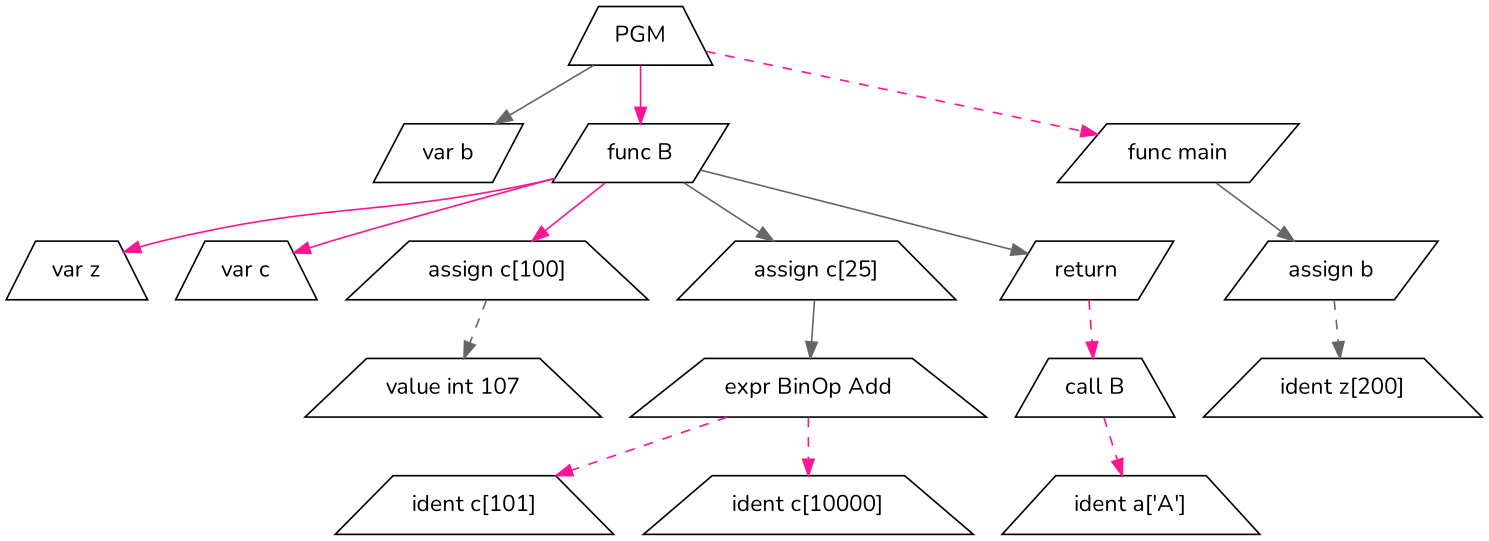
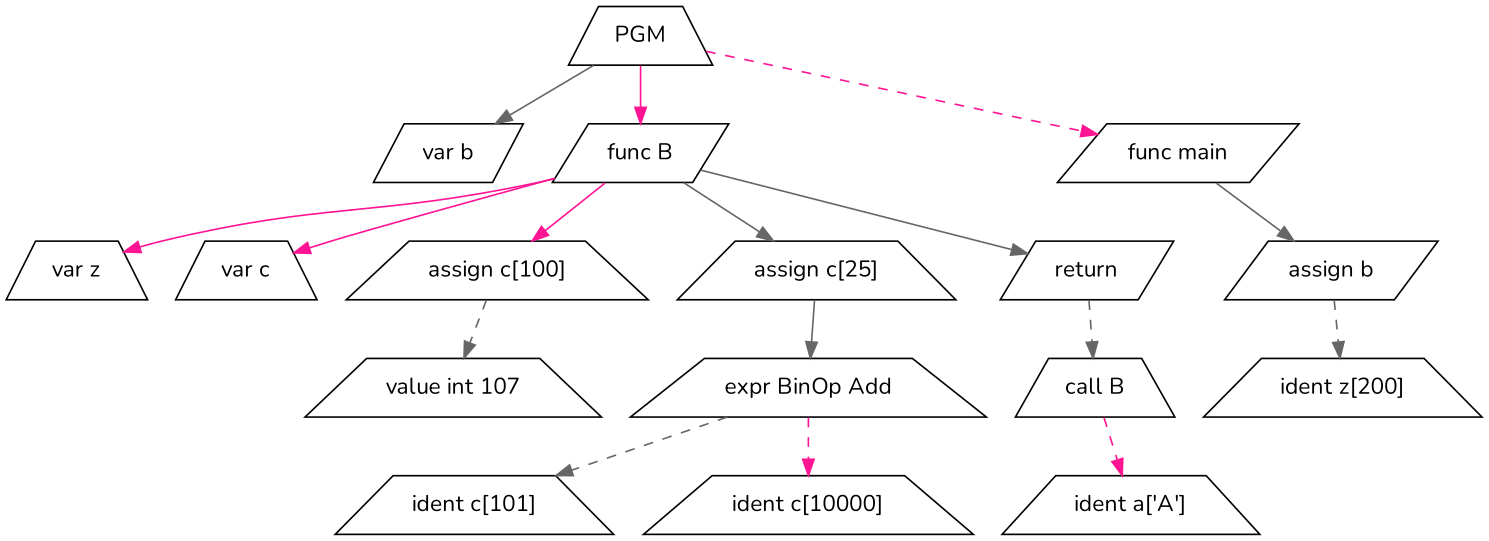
(1090, 321) -> (1090, 321)
(649, 444) -> (649, 444)
